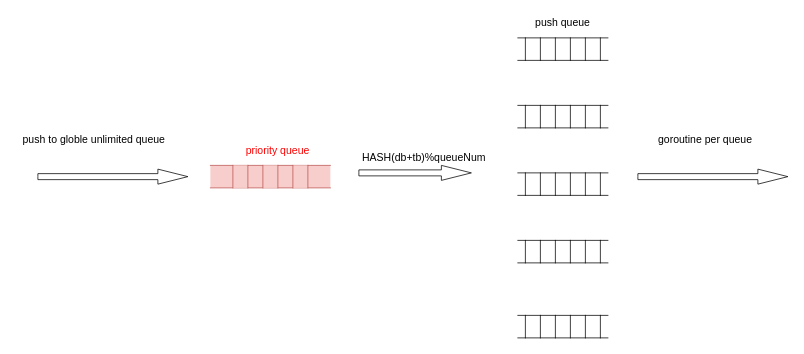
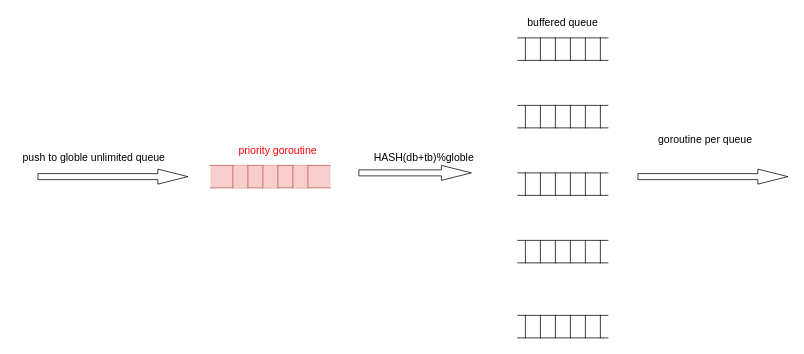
(563, 23) -> (563, 23)
(94, 139) -> (94, 158)
(278, 150) -> (278, 150)
(424, 158) -> (424, 158)
